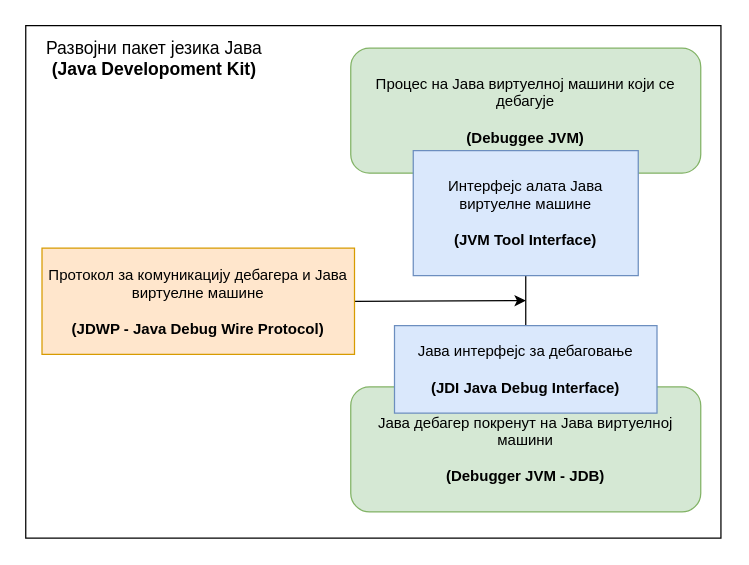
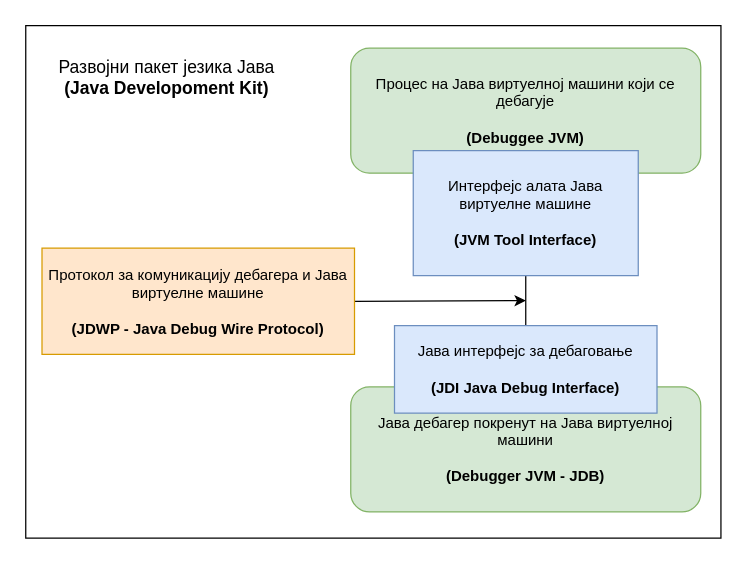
(154, 48) -> (167, 67)
